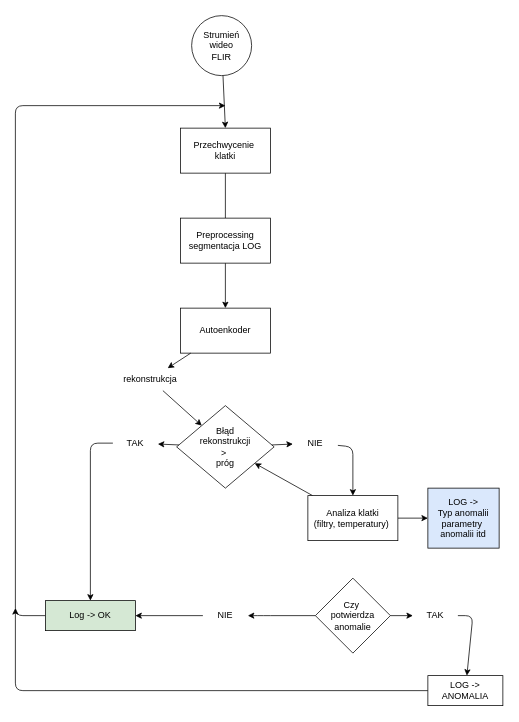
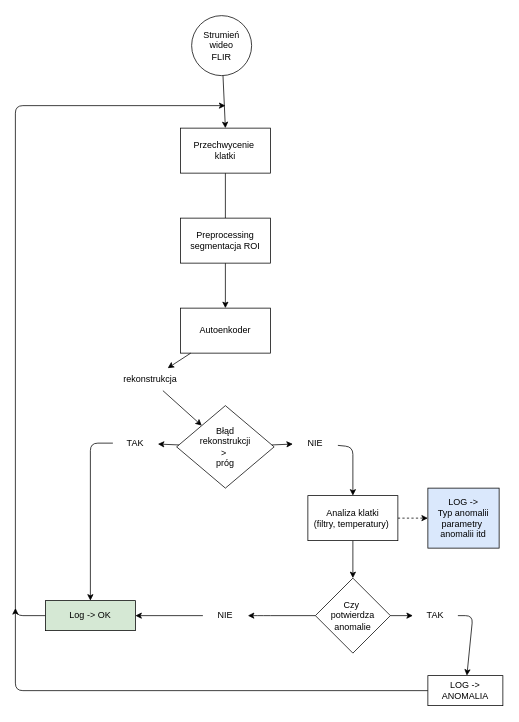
(225, 240) -> (225, 240)
(285, 480) -> (353, 571)
(409, 518) -> (409, 518)
